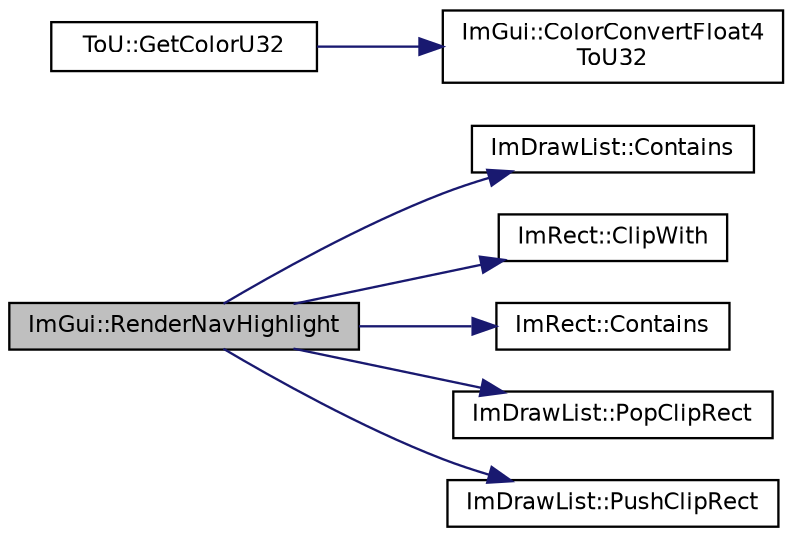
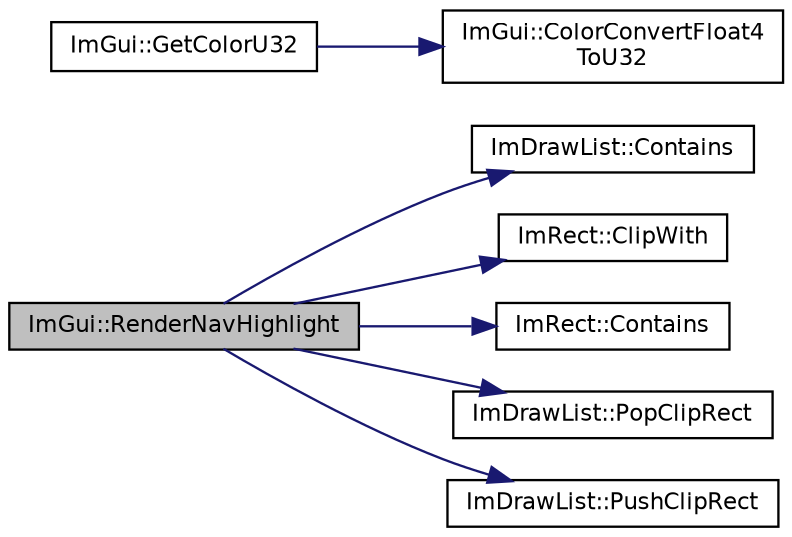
(184, 47) -> (184, 47)
